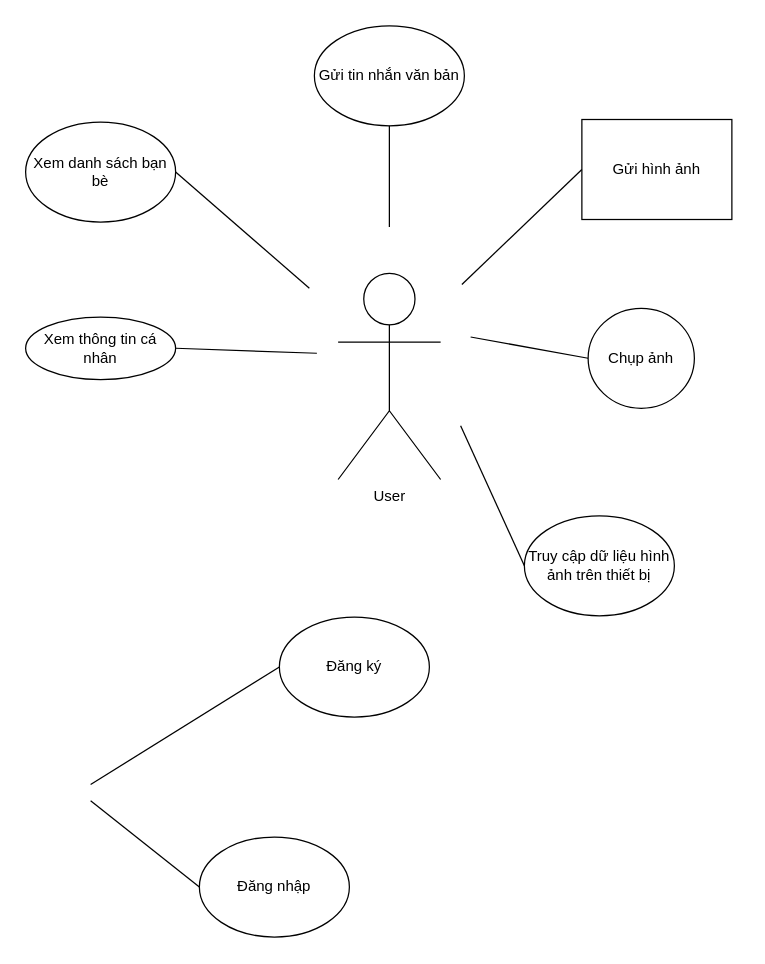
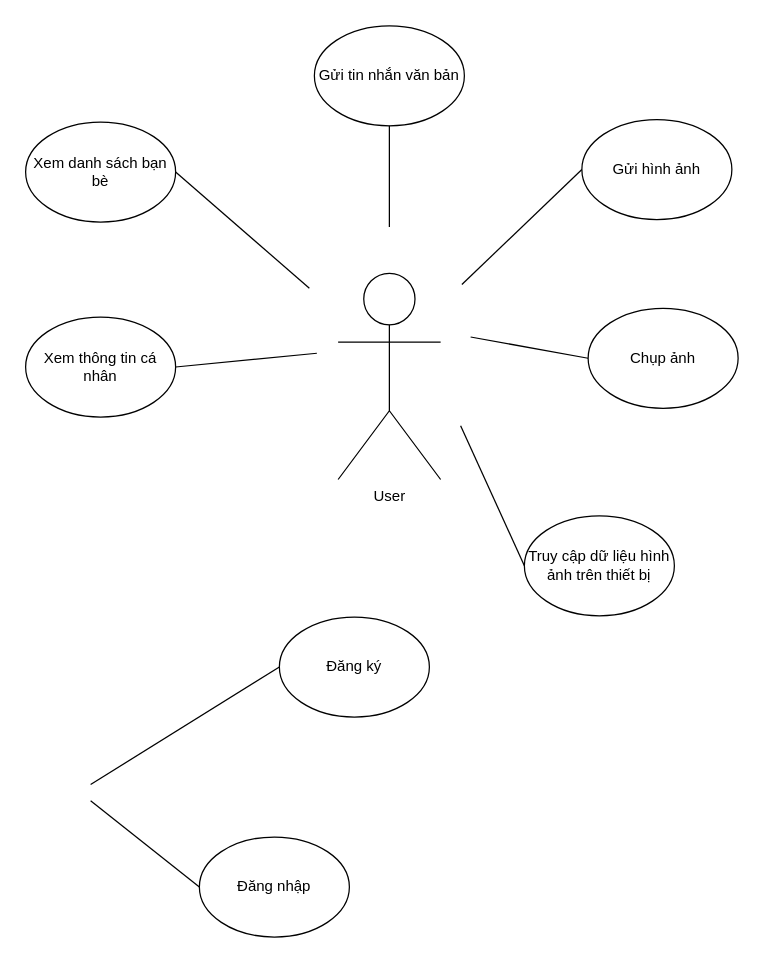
(657, 169) -> (657, 169)
(101, 348) -> (101, 367)
(641, 358) -> (663, 358)
